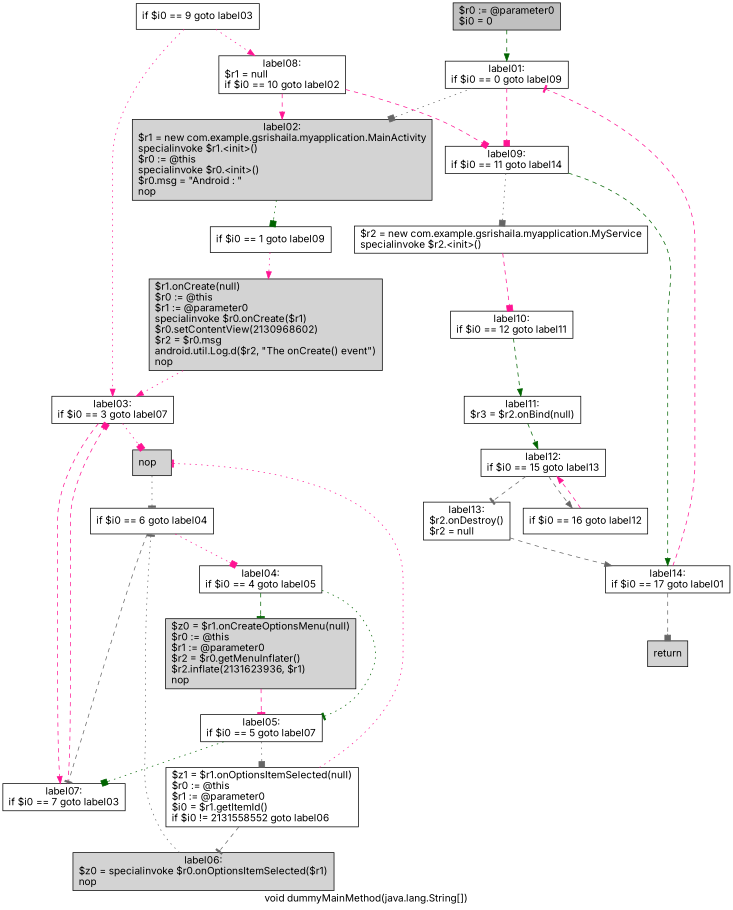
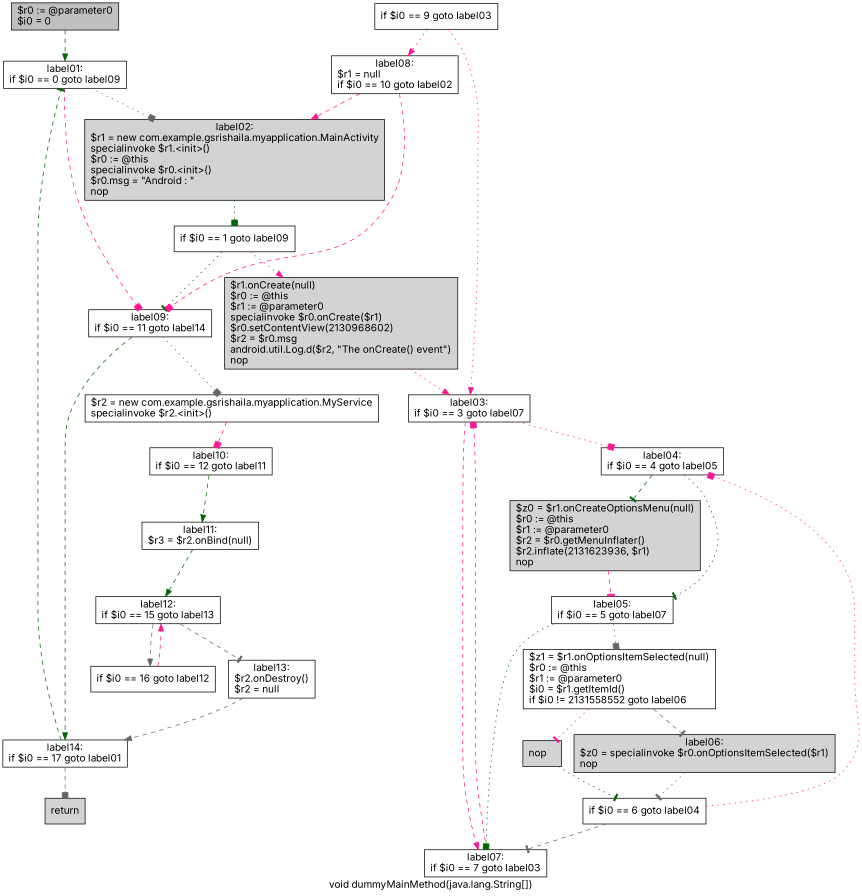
none -> (194, 279)
(695, 293) -> (38, 416)
(130, 434) -> (562, 434)
(152, 490) -> (586, 782)
